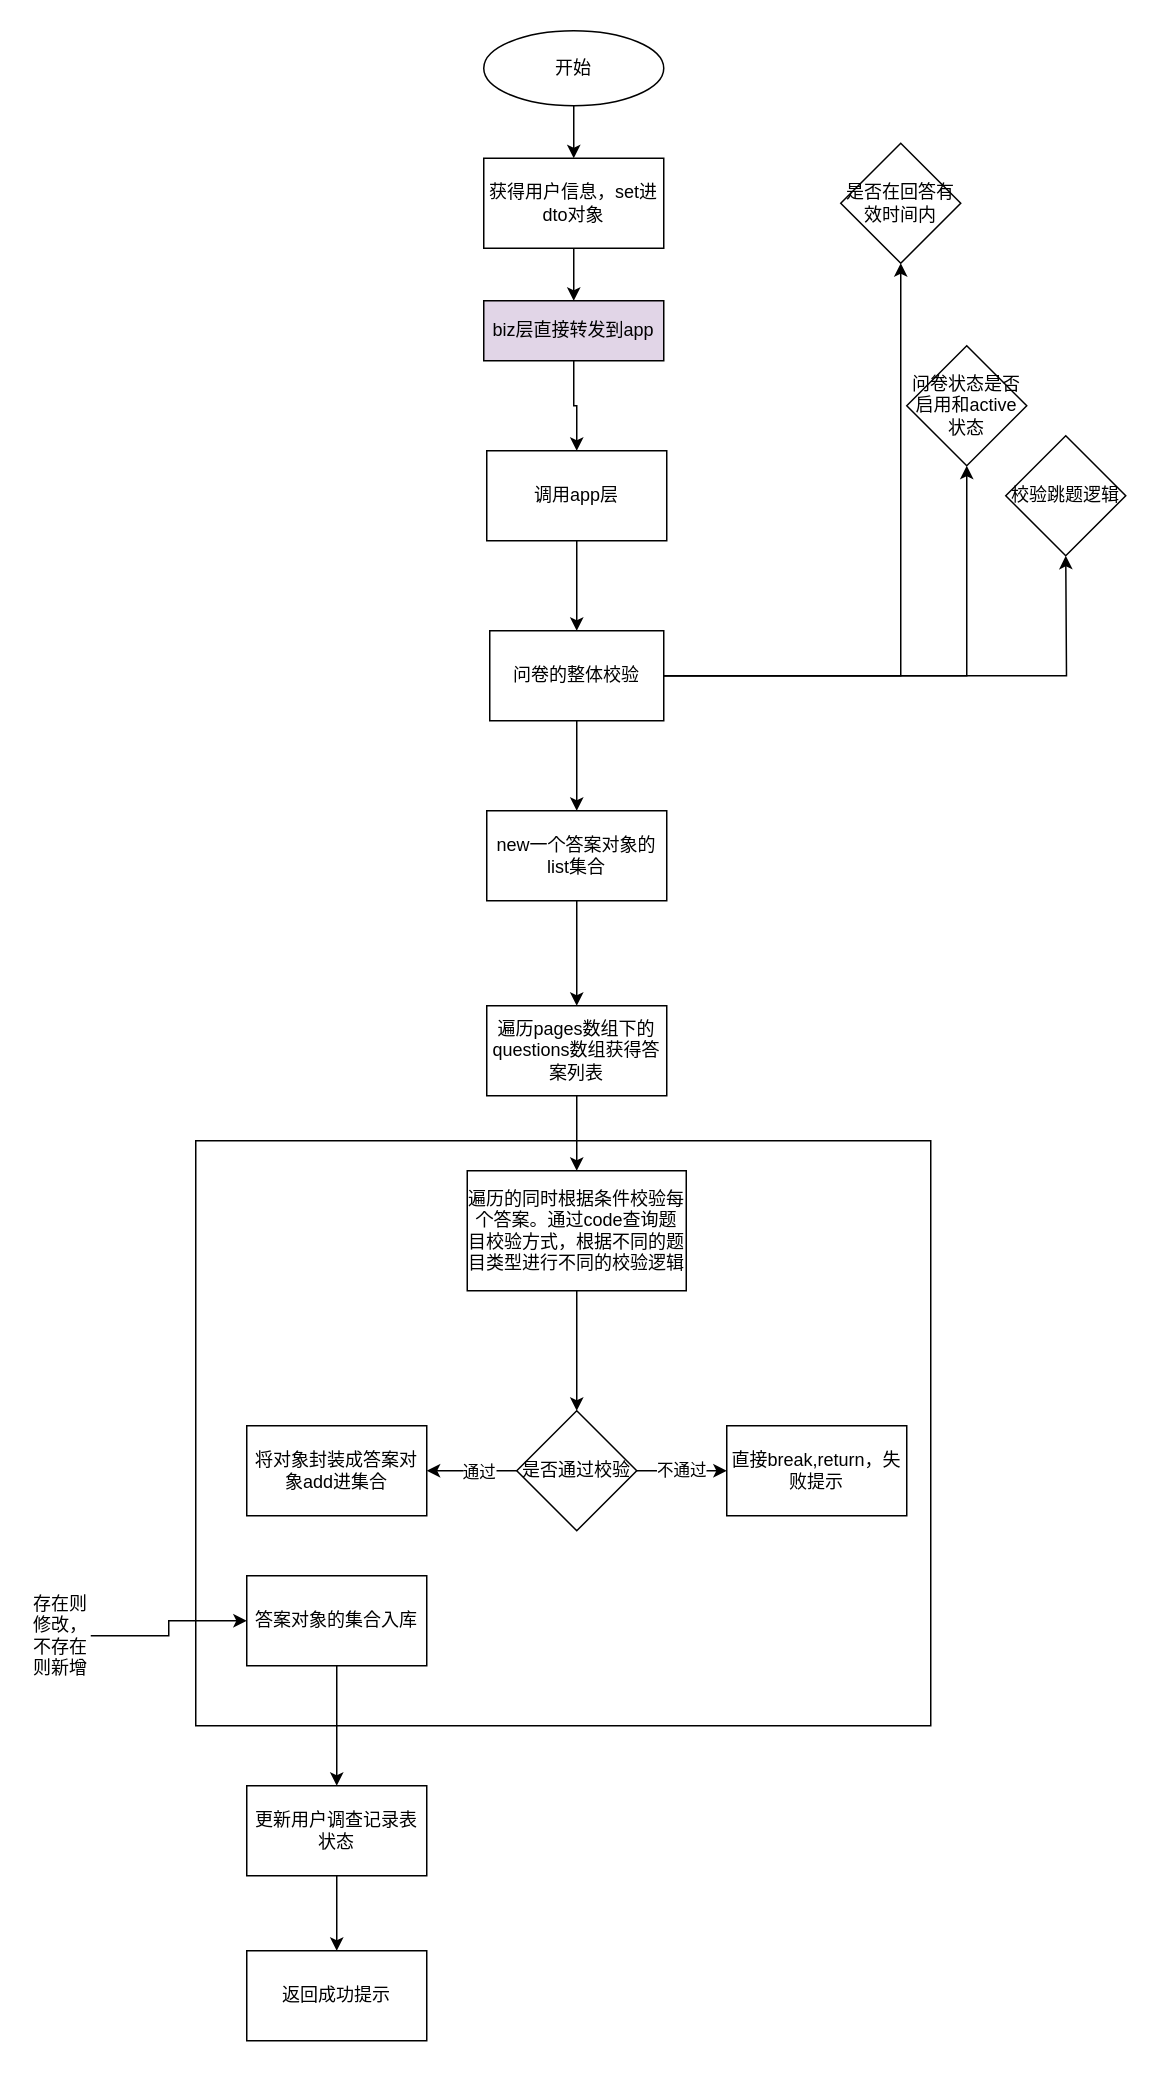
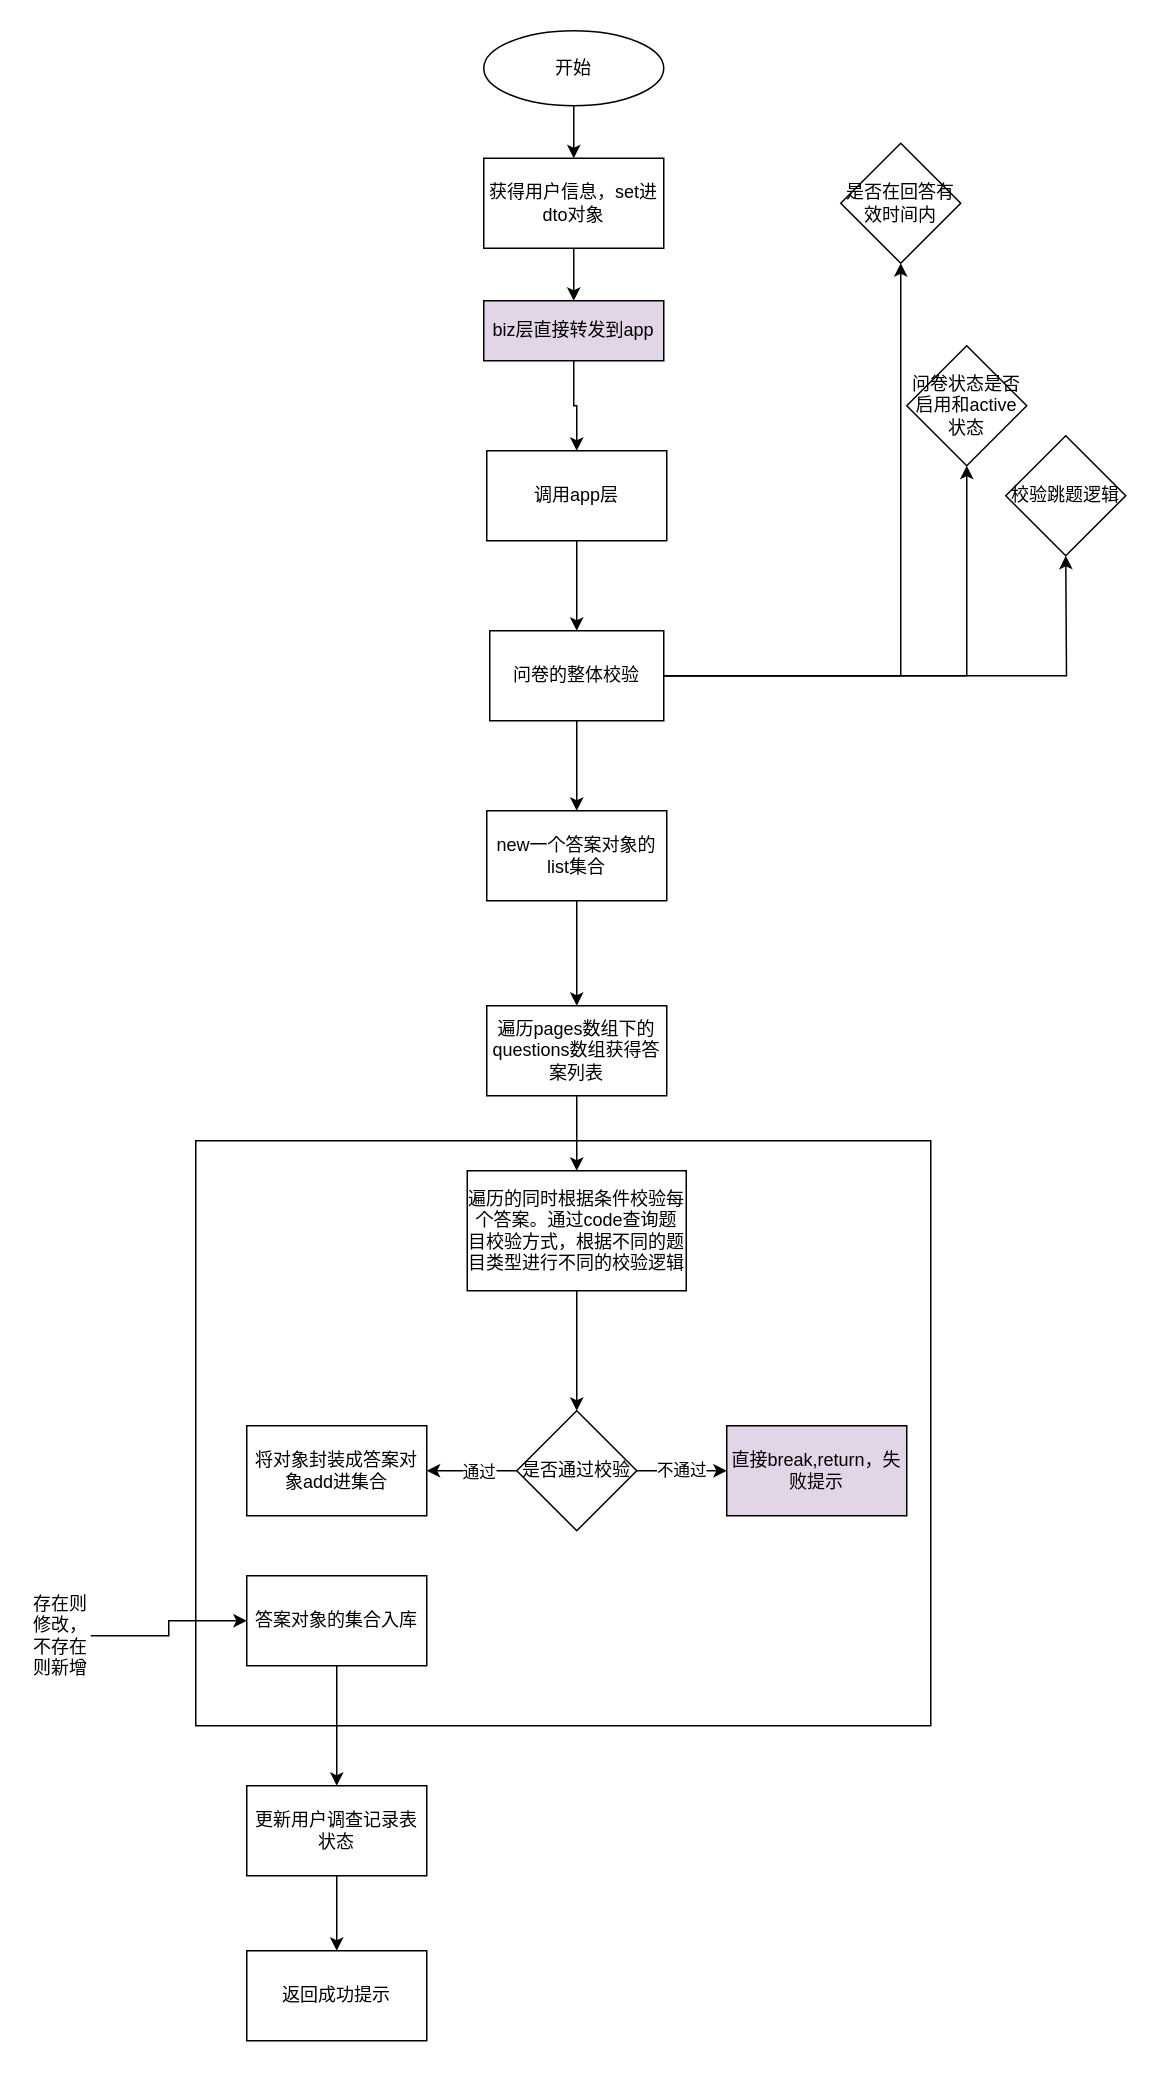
(817, 1471) -> (817, 1471)
